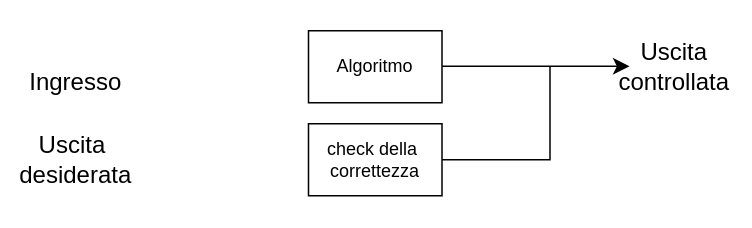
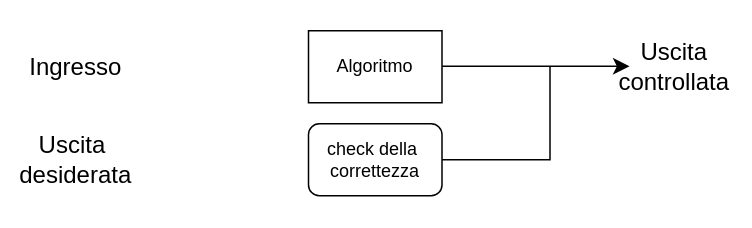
(76, 82) -> (76, 67)
(375, 160) -> (375, 160)
